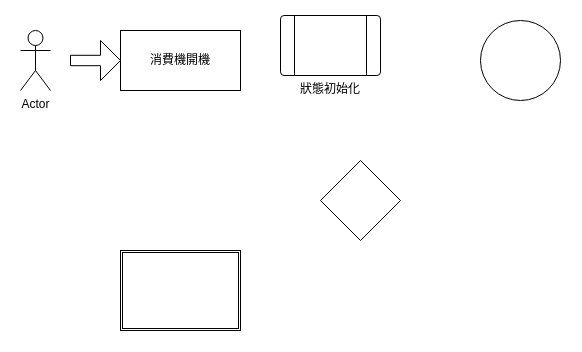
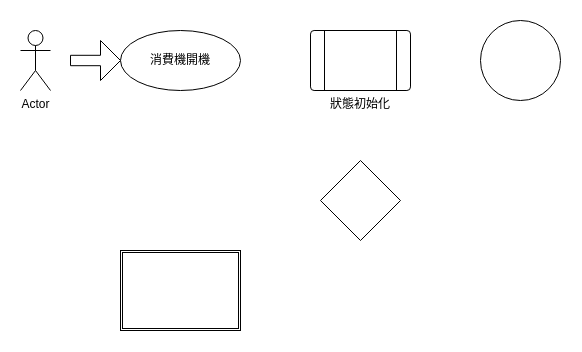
(331, 46) -> (361, 61)
(181, 61) -> (181, 61)
